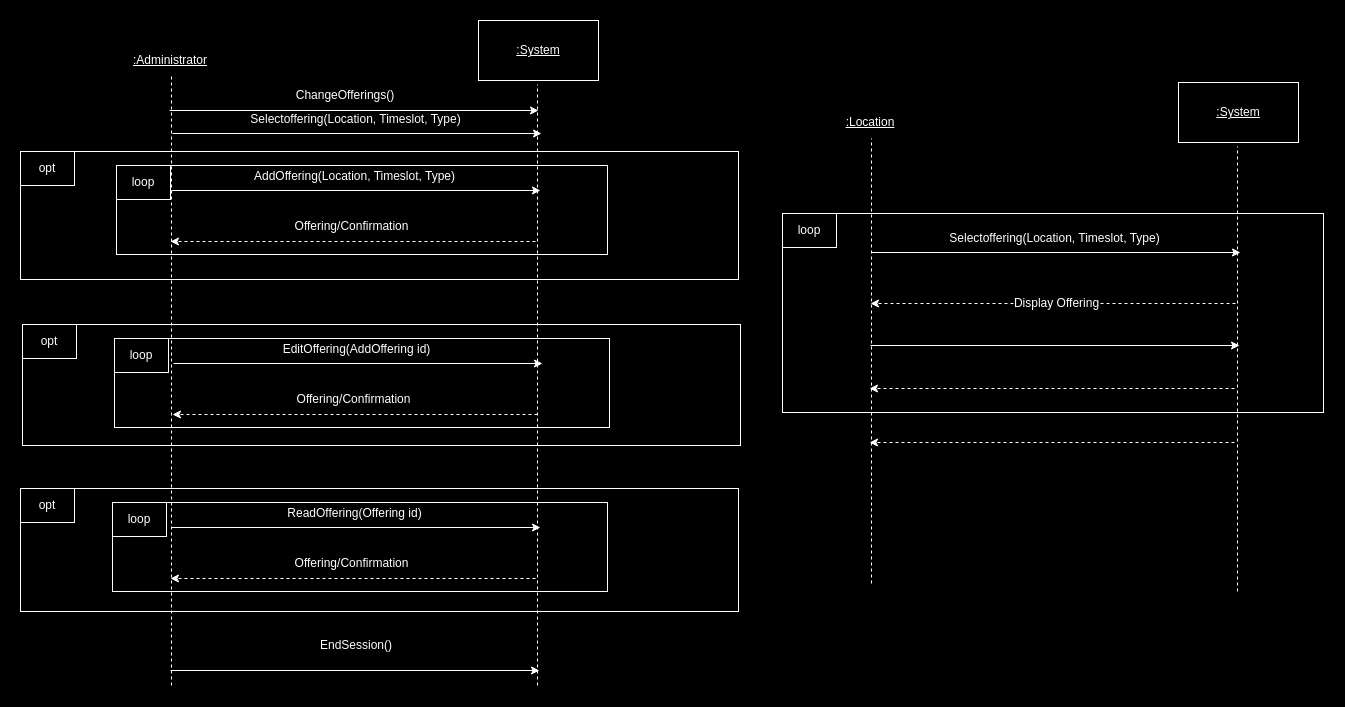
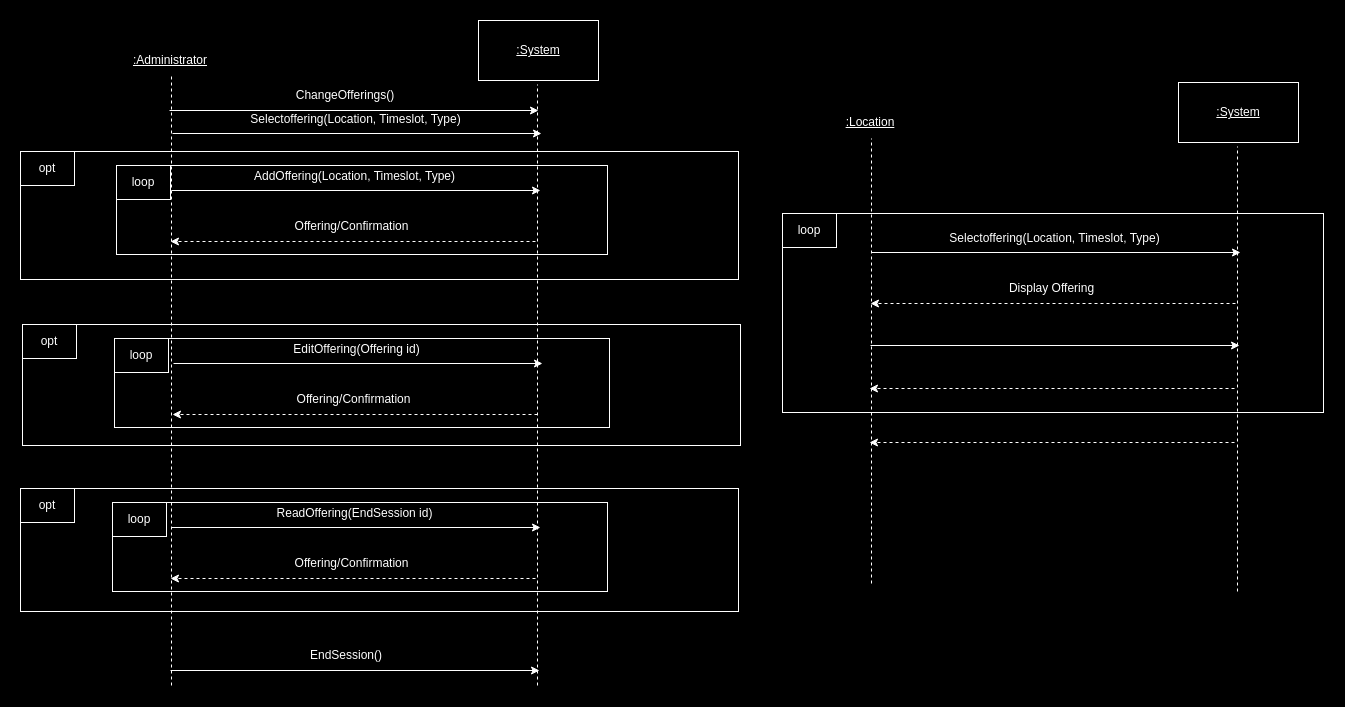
(1057, 304) -> (1052, 289)
(357, 350) -> (357, 350)
(355, 514) -> (355, 514)
(357, 646) -> (347, 656)
